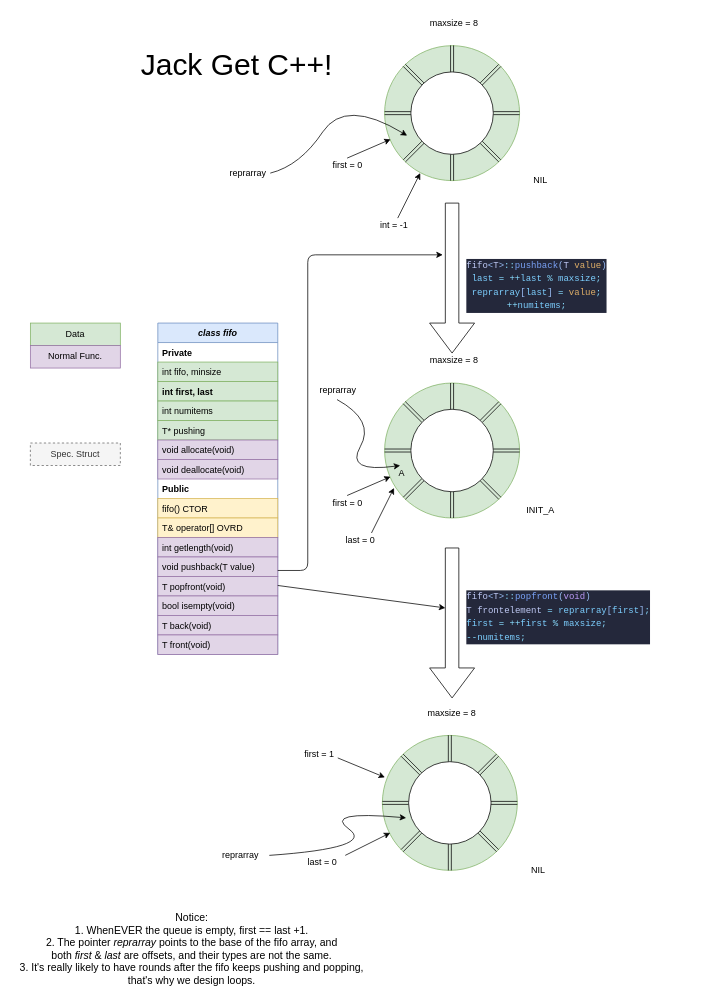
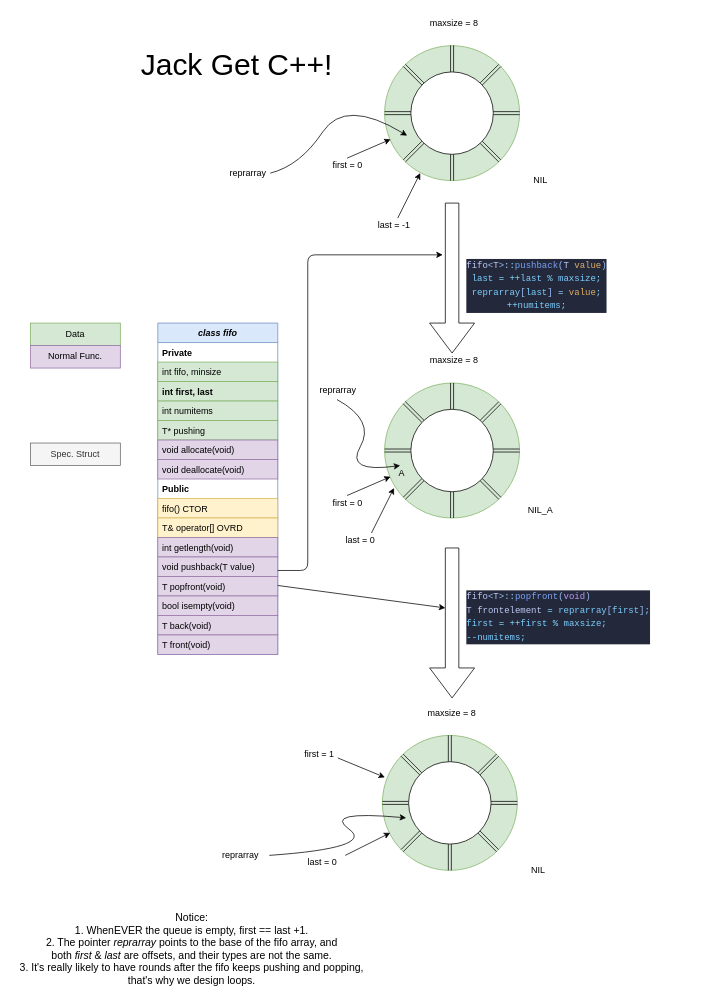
(395, 225) -> (395, 225)
(75, 454) -> (75, 454)
(541, 510) -> (541, 510)
